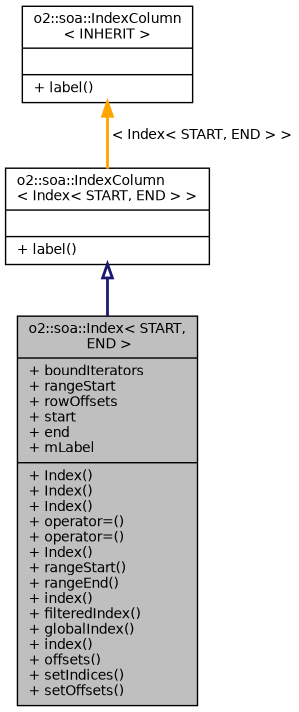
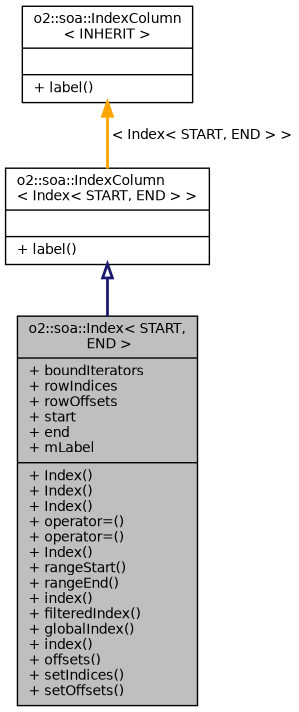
(73, 387) -> (73, 387)
